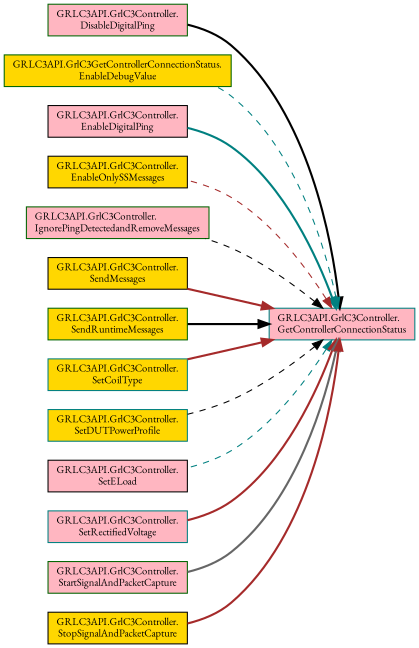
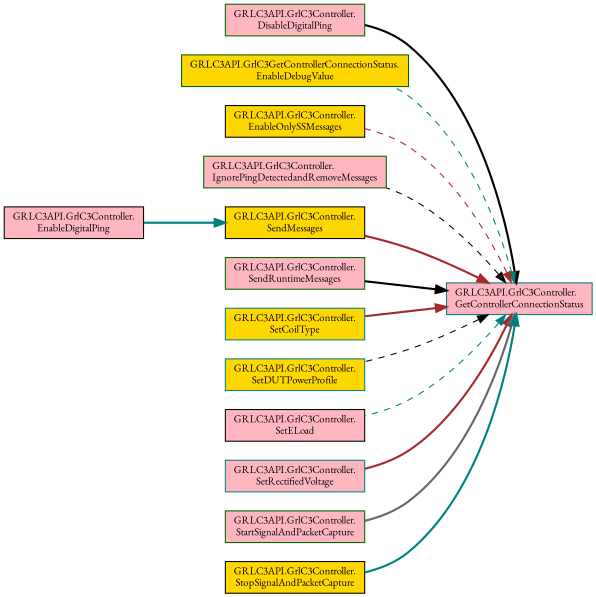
(279, 195) -> (179, 223)
(118, 324) -> (295, 273)
(297, 509) -> (470, 470)
